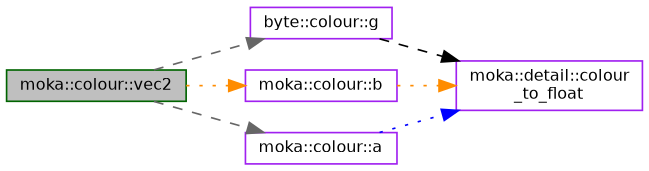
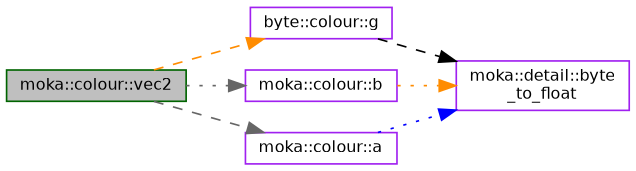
(201, 57) -> (201, 57)
(207, 86) -> (207, 86)
(549, 86) -> (543, 86)
